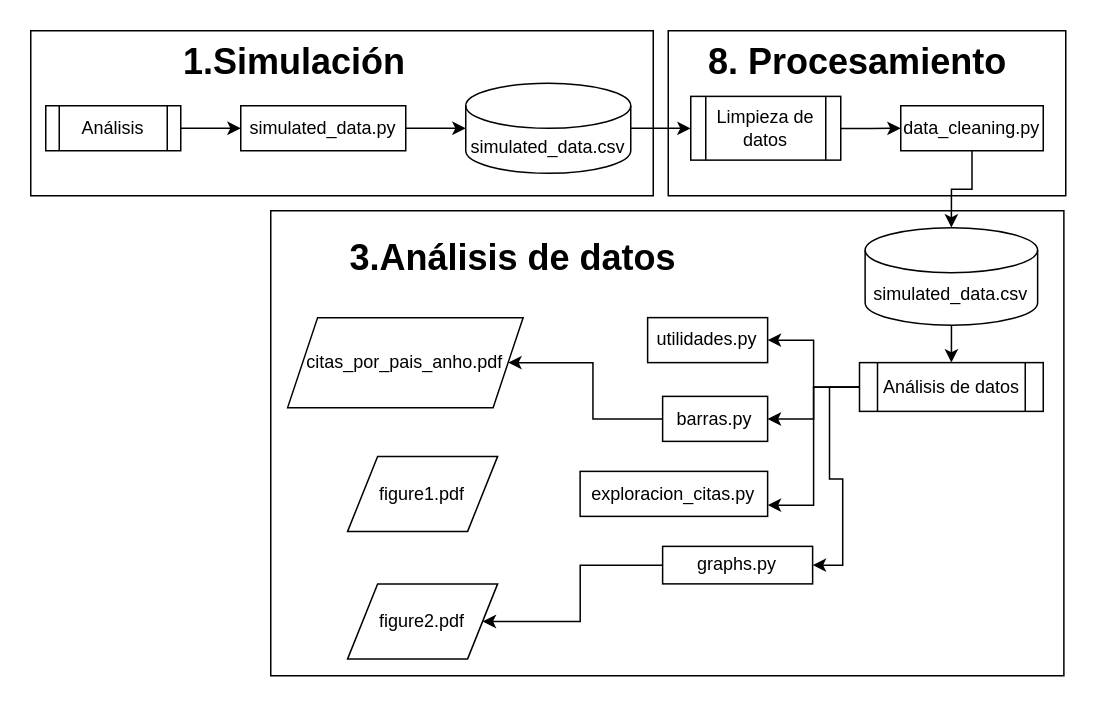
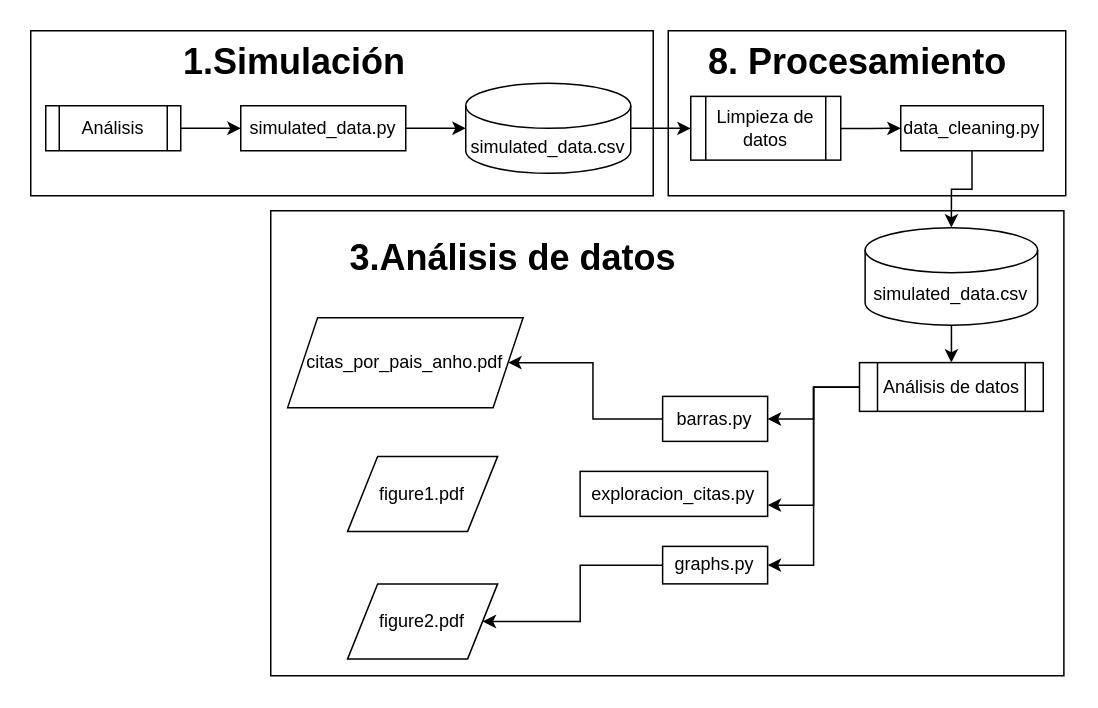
(708, 340) -> none
(814, 344) -> none
(738, 565) -> (715, 565)
